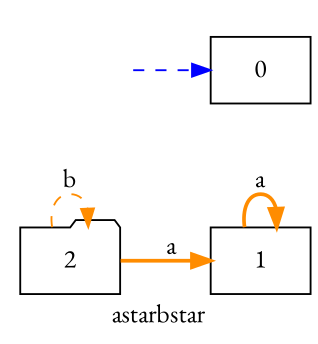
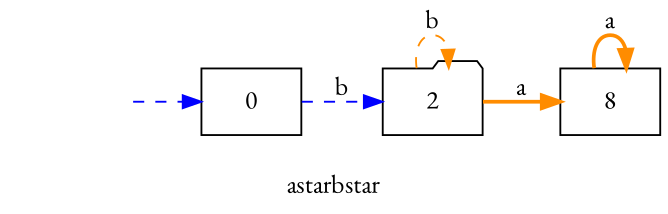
none -> (333, 102)
(261, 261) -> (610, 102)
